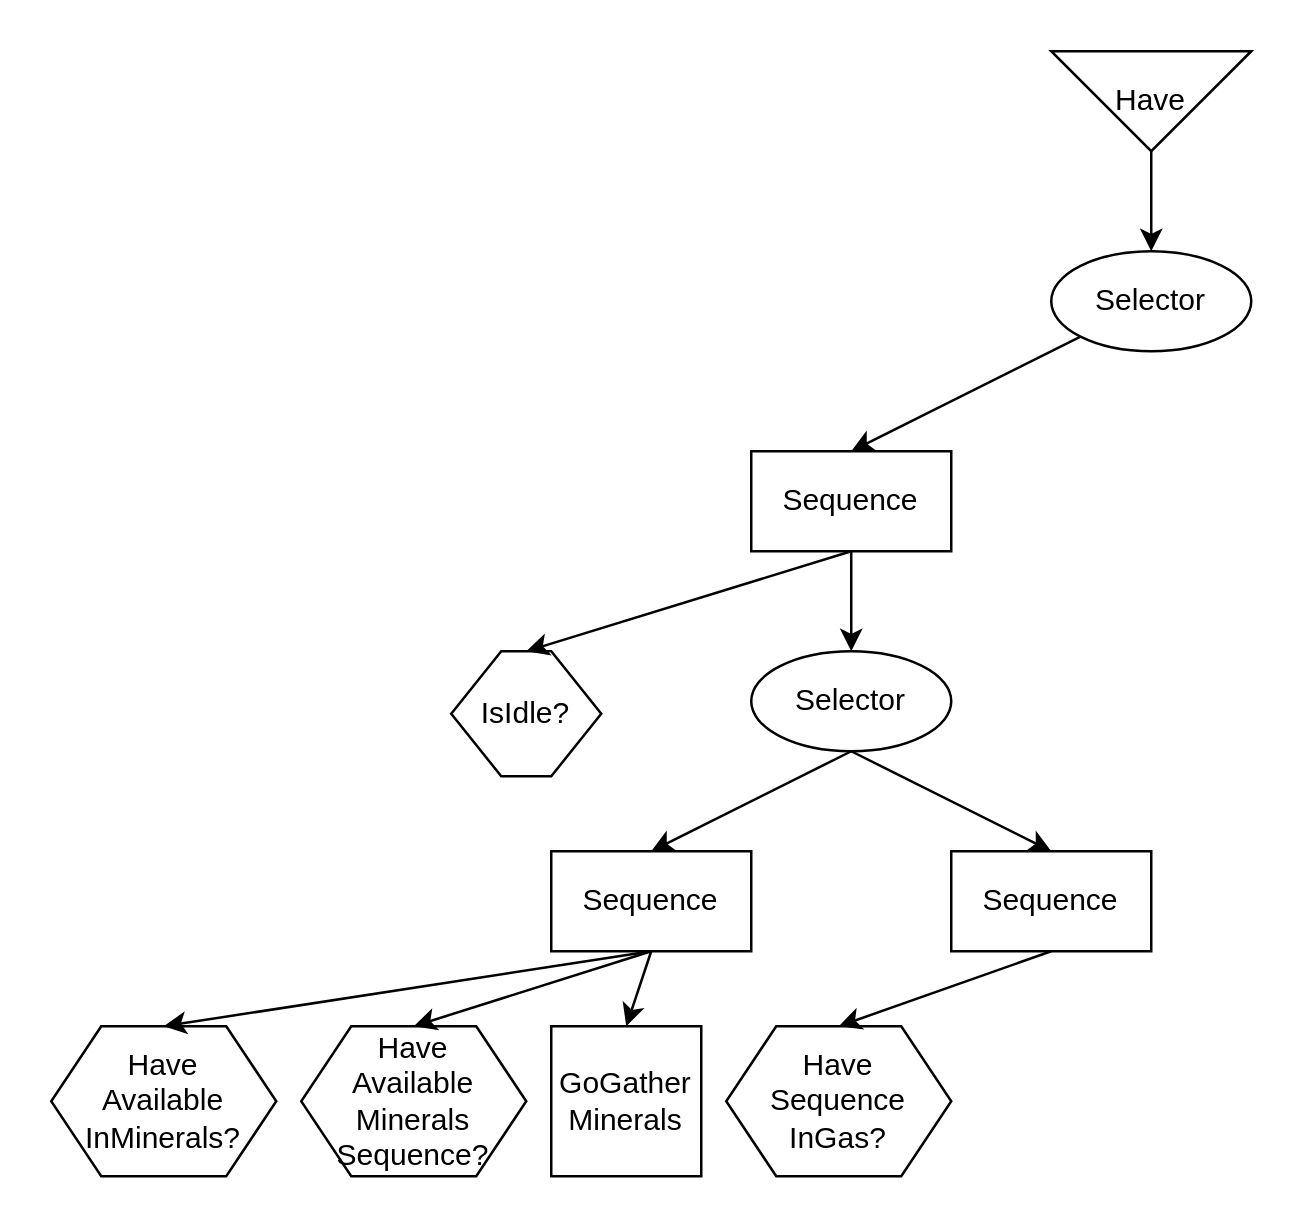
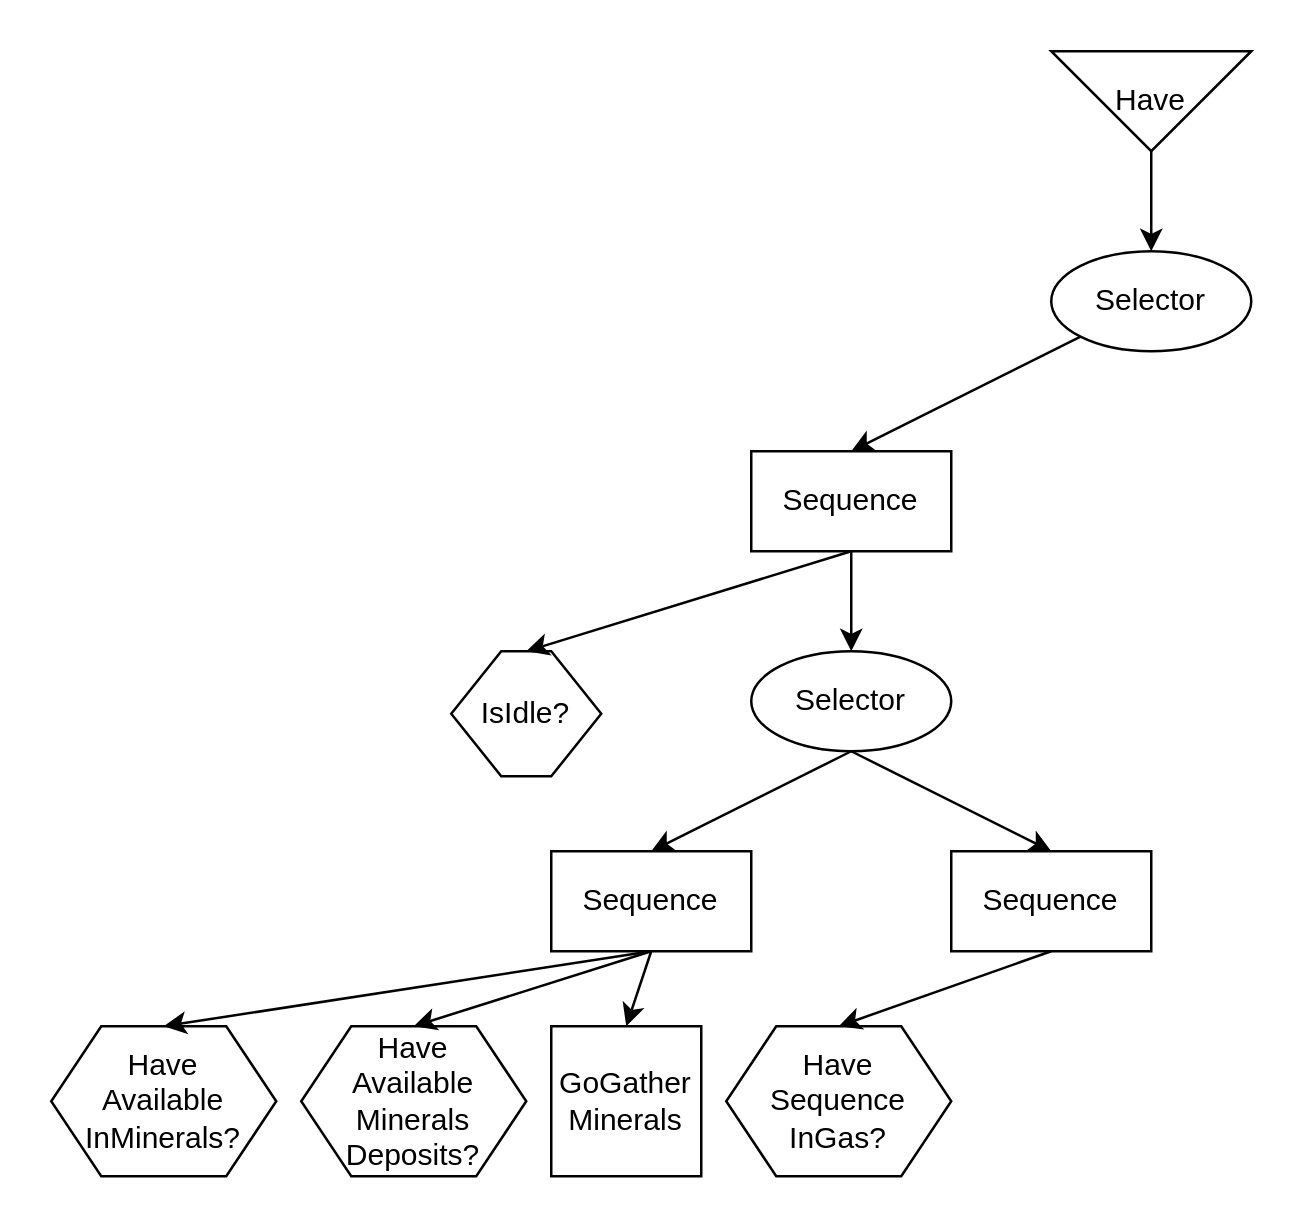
(414, 1101) -> (414, 1101)
